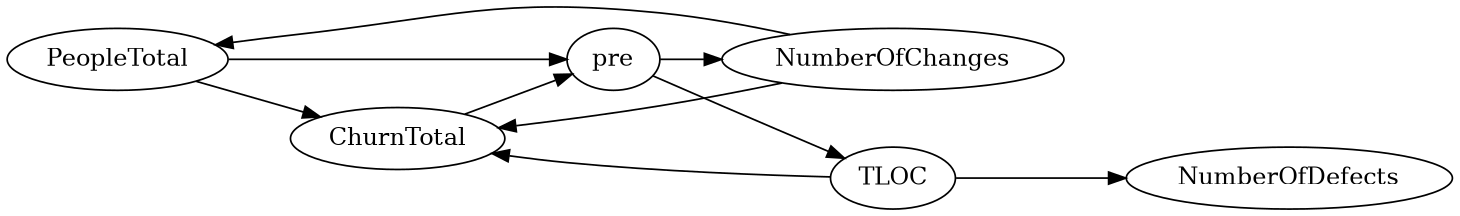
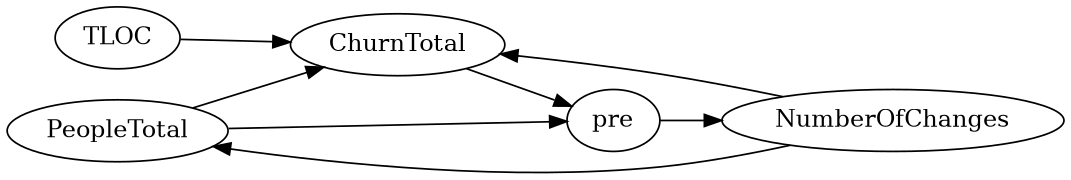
(741, 114) -> none
(1289, 178) -> none
